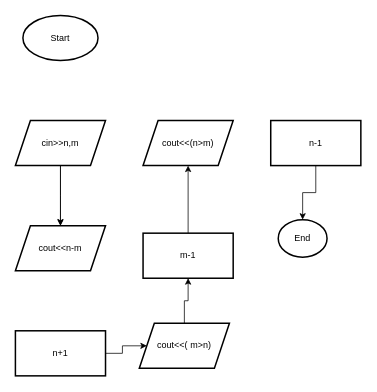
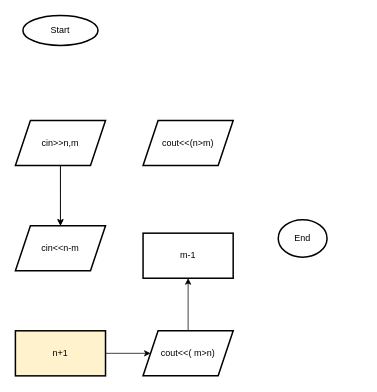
(60, 38) -> (60, 30)
(315, 143) -> none
(188, 172) -> none
(311, 192) -> none
(60, 248) -> (60, 248)
(184, 345) -> (188, 353)
(60, 353) -> (60, 353)
